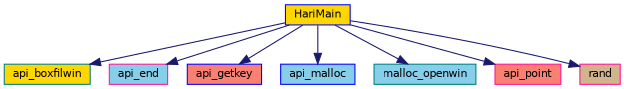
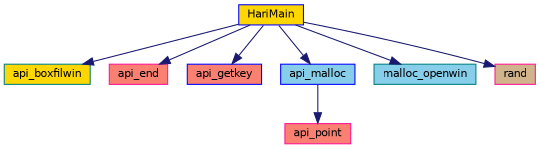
(417, 43) -> (318, 99)
(138, 74) -> (138, 74)
